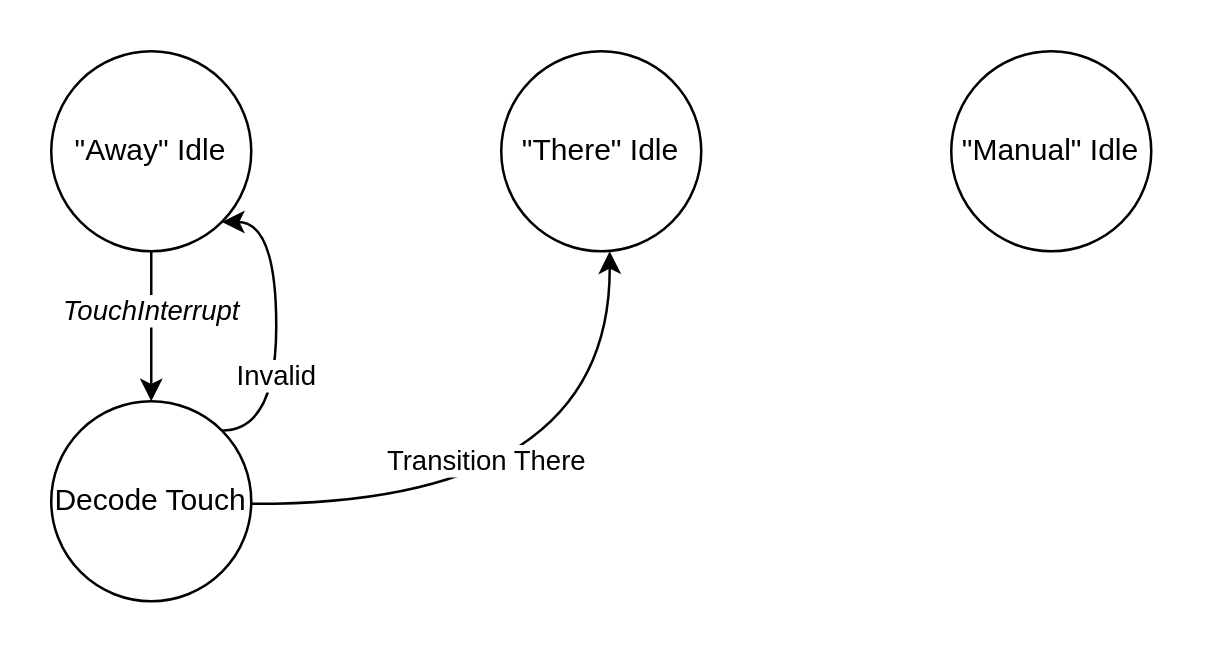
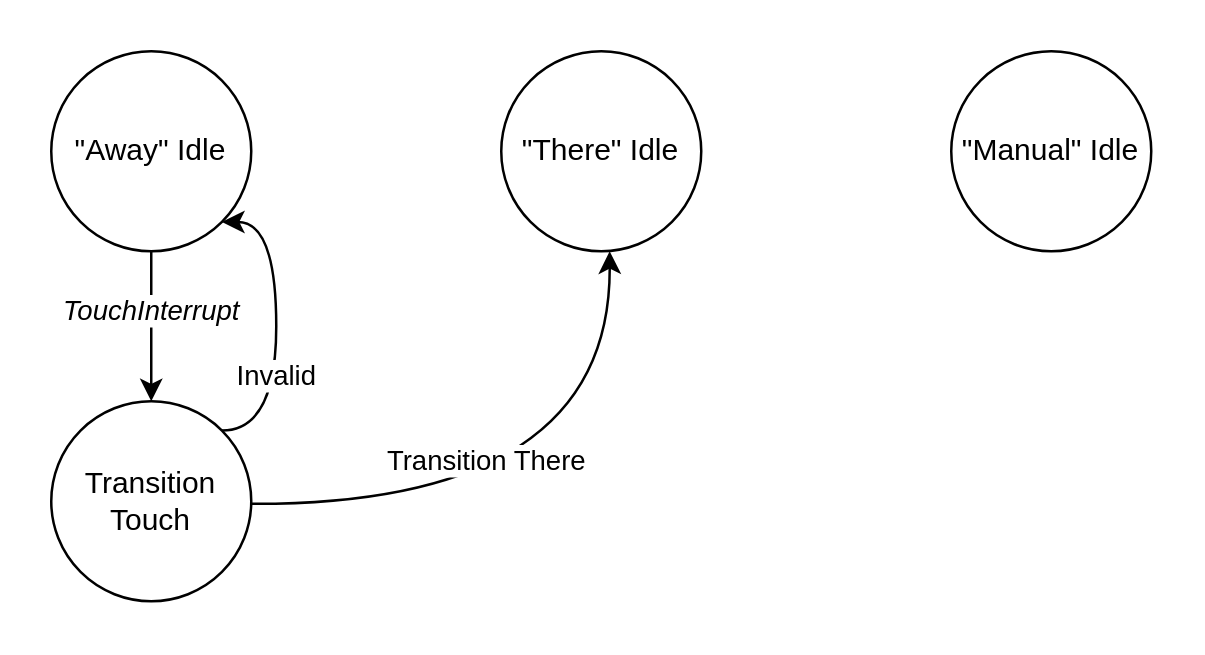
(151, 501) -> (151, 501)
